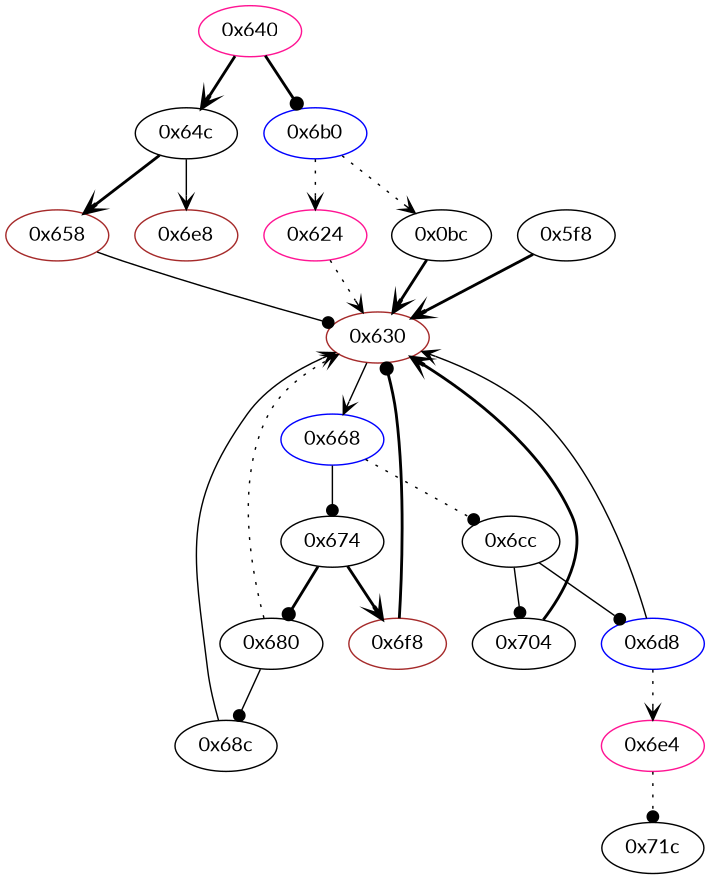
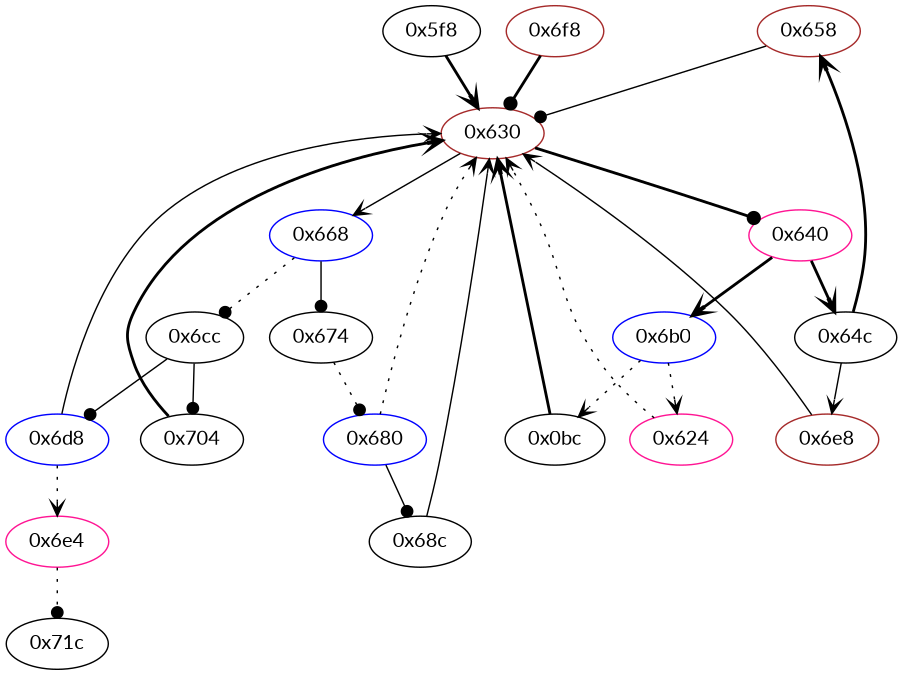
(279, 77) -> (738, 282)
none -> (642, 182)
none -> (687, 275)
(361, 587) -> none
(305, 588) -> (345, 384)
(271, 644) -> (375, 440)
